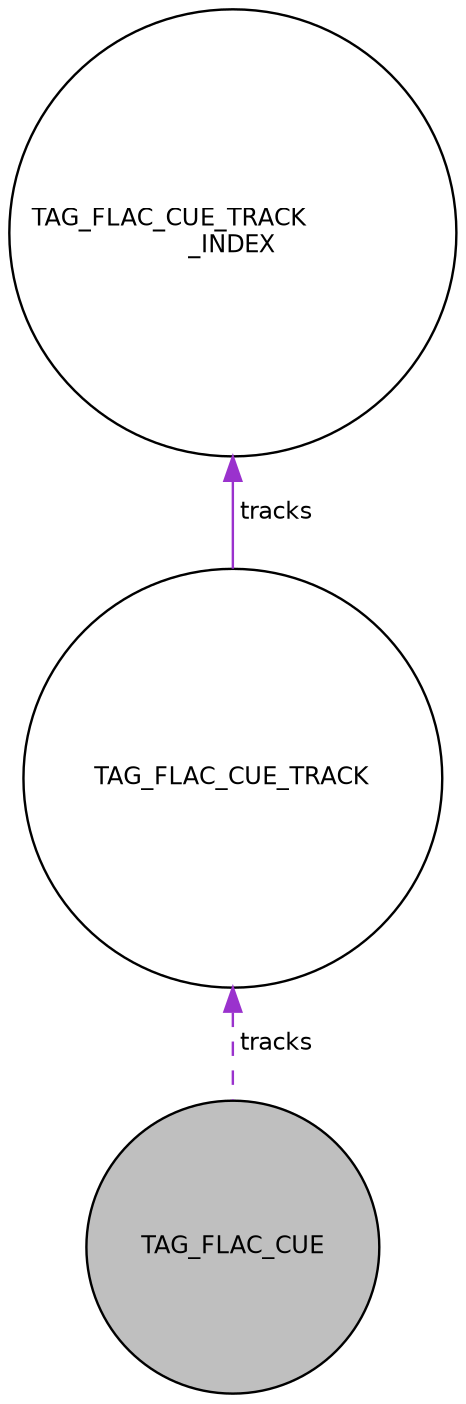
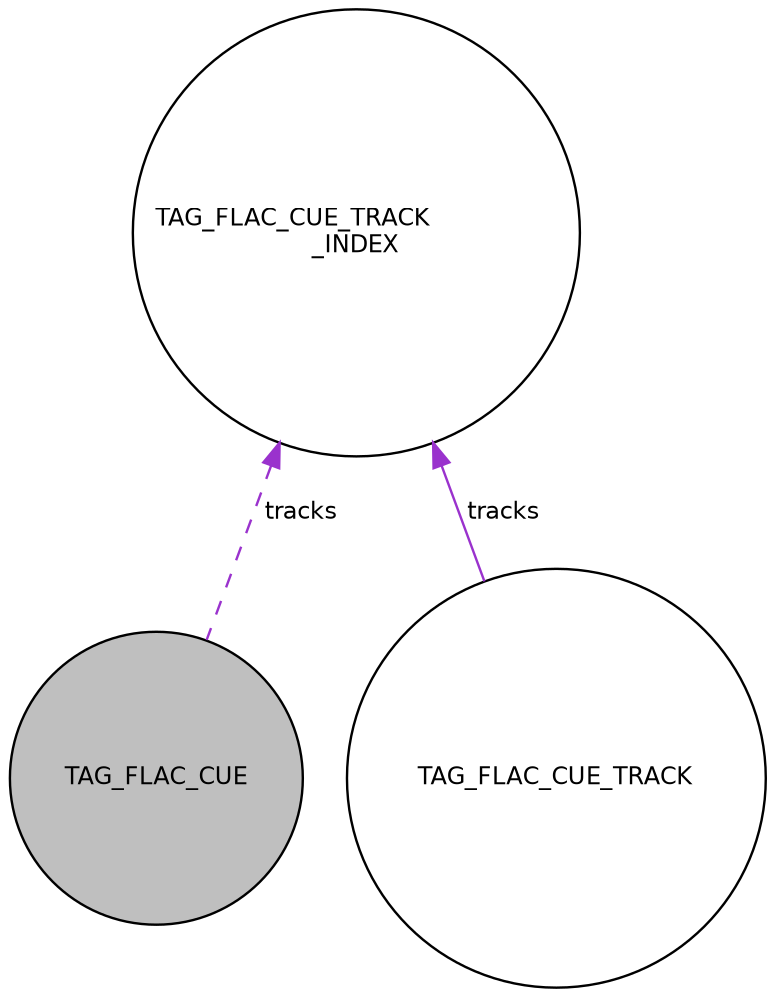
(233, 1056) -> (239, 553)
